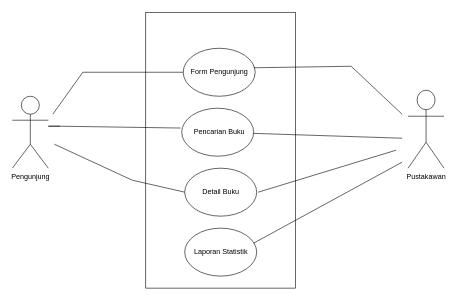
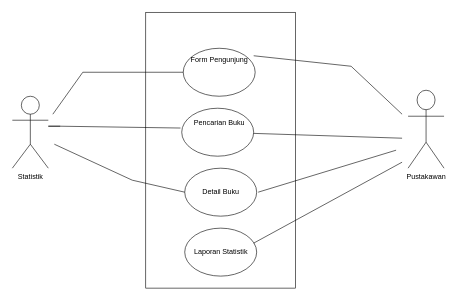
(219, 72) -> (219, 60)
(219, 132) -> (219, 123)
(31, 177) -> (31, 177)
